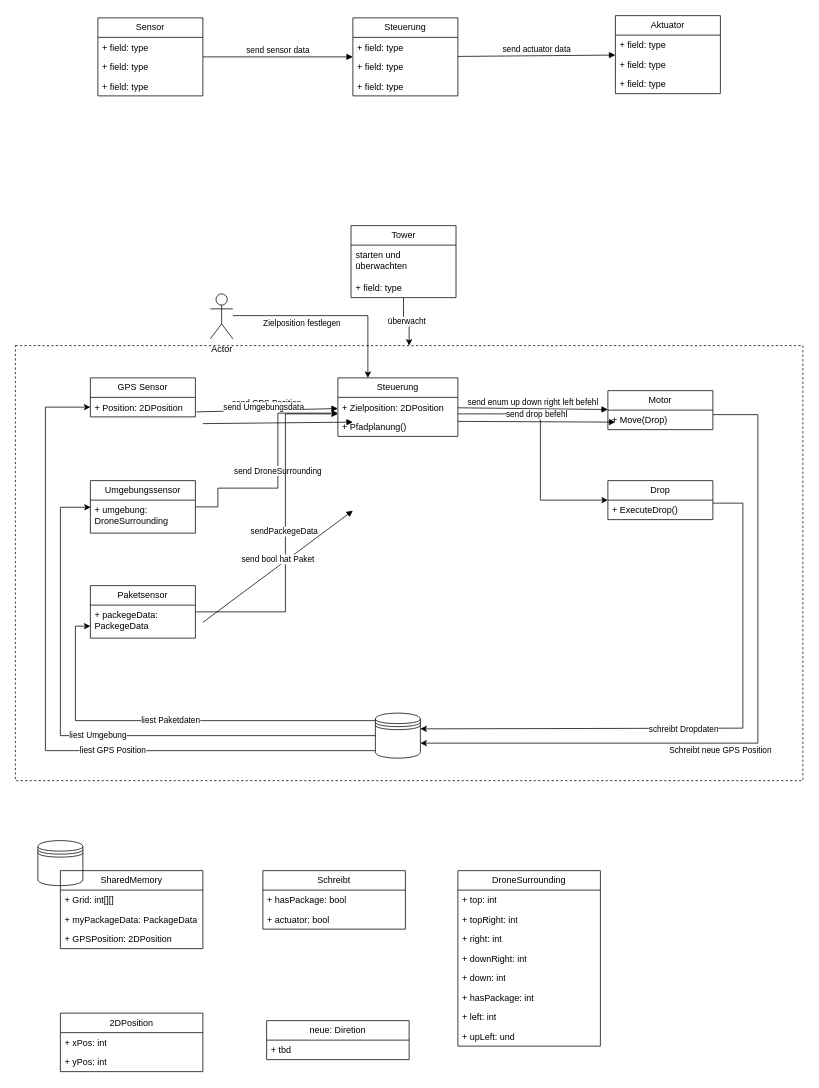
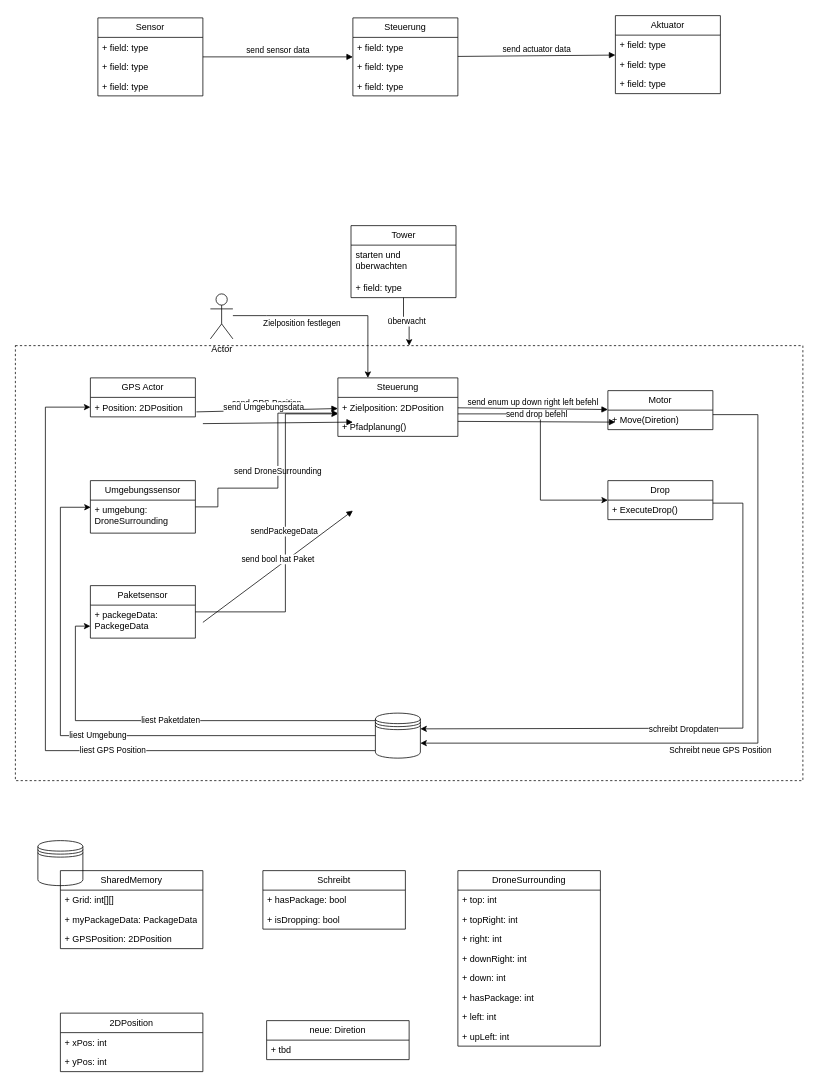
(143, 387) -> (143, 387)
(641, 421) -> (649, 421)
(303, 920) -> (306, 920)
(492, 1037) -> (490, 1037)
